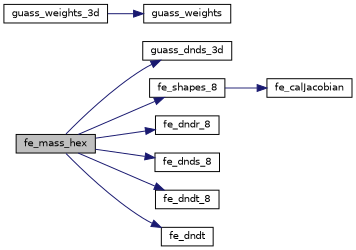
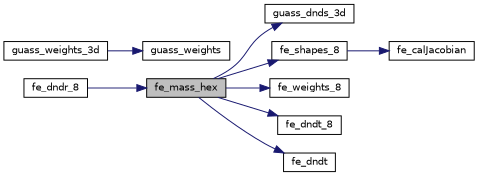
(120, 135) -> (112, 88)
(187, 162) -> (309, 88)
